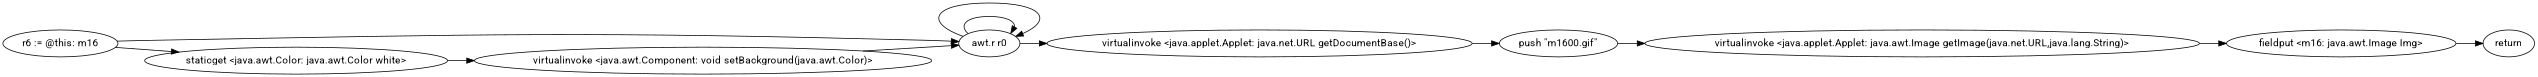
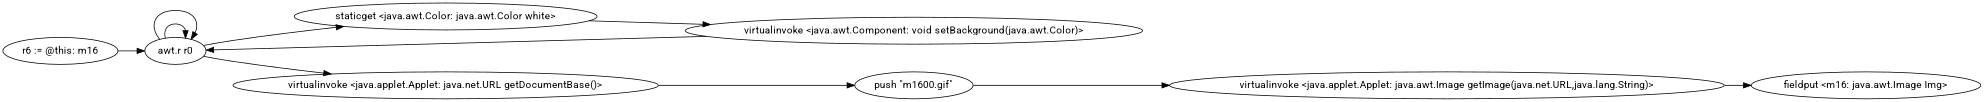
(2509, 43) -> none
(143, 49) -> (270, 35)
